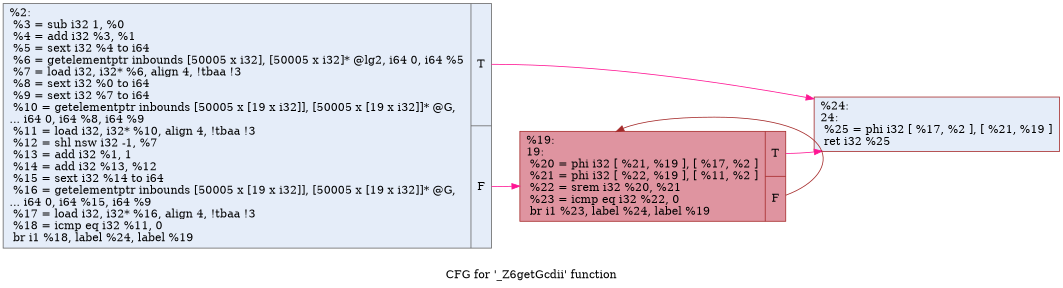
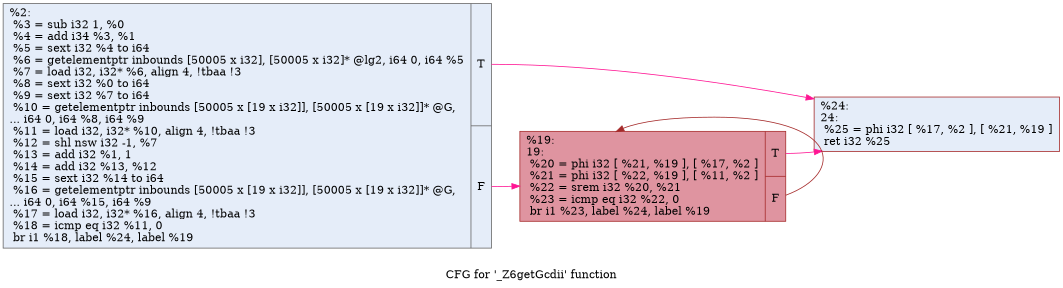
(73, 37) -> (73, 37)
